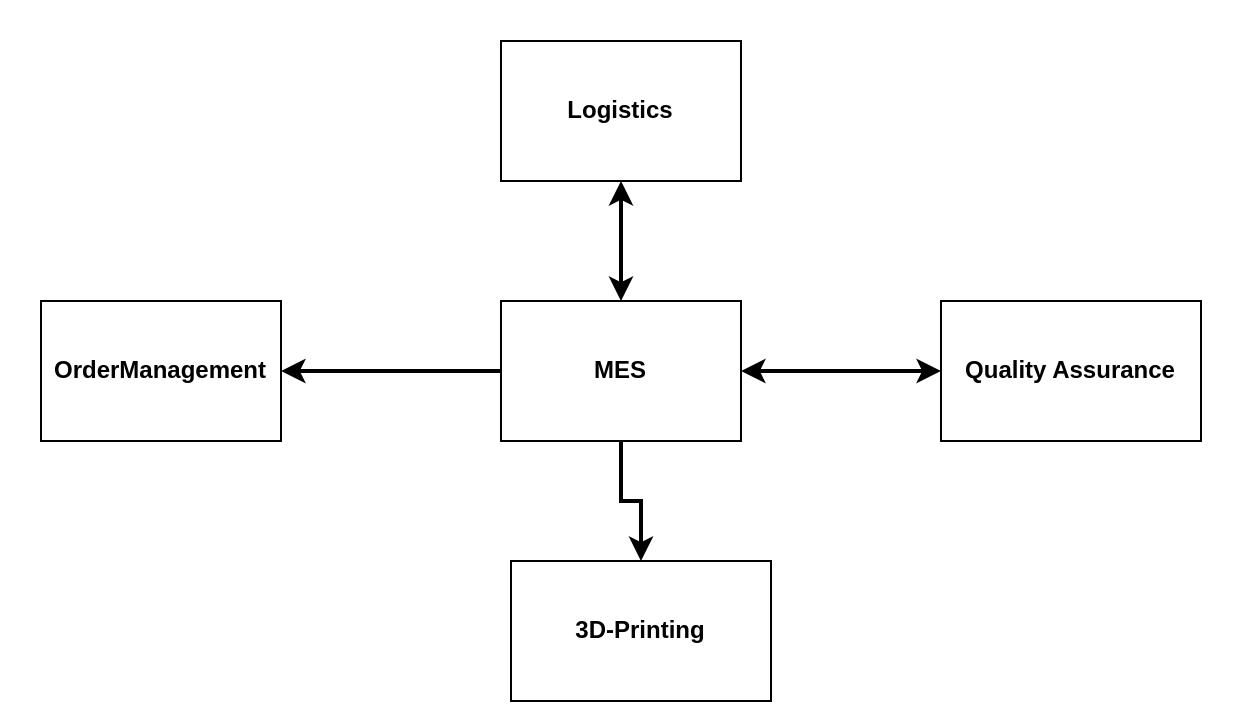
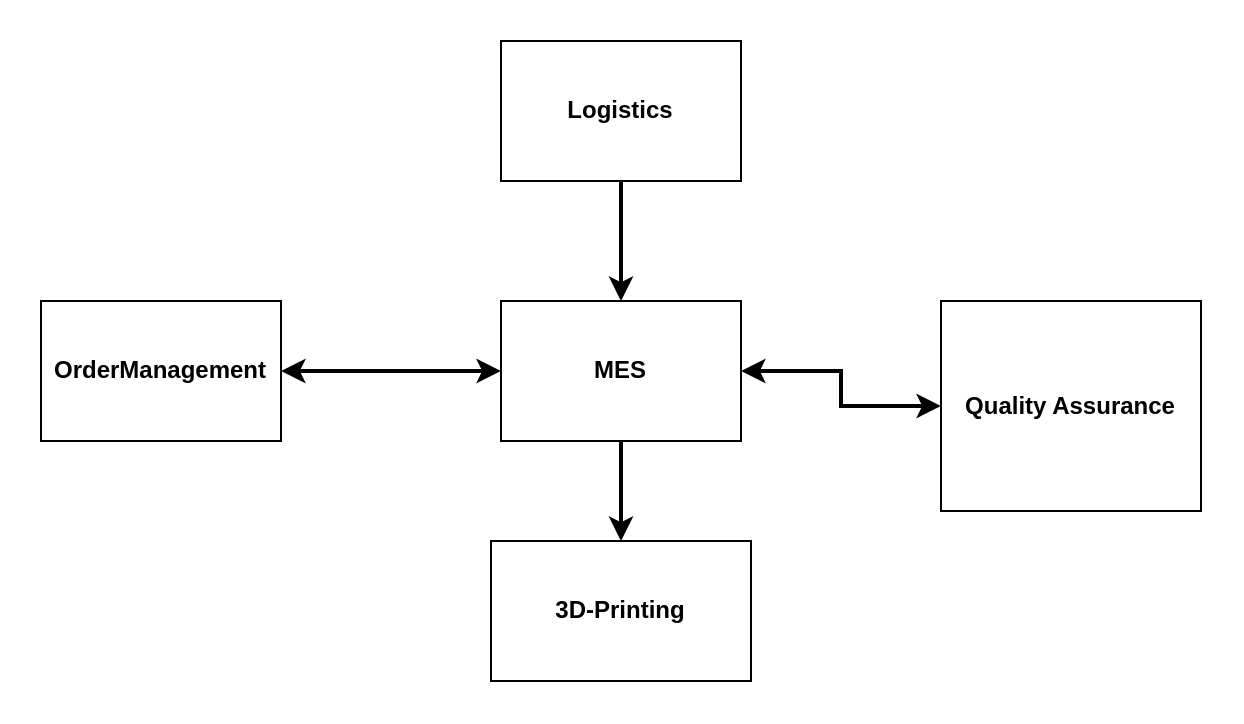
(621, 200) -> (621, 192)
(490, 371) -> (482, 371)
(1071, 371) -> (1071, 406)
(641, 631) -> (621, 611)
